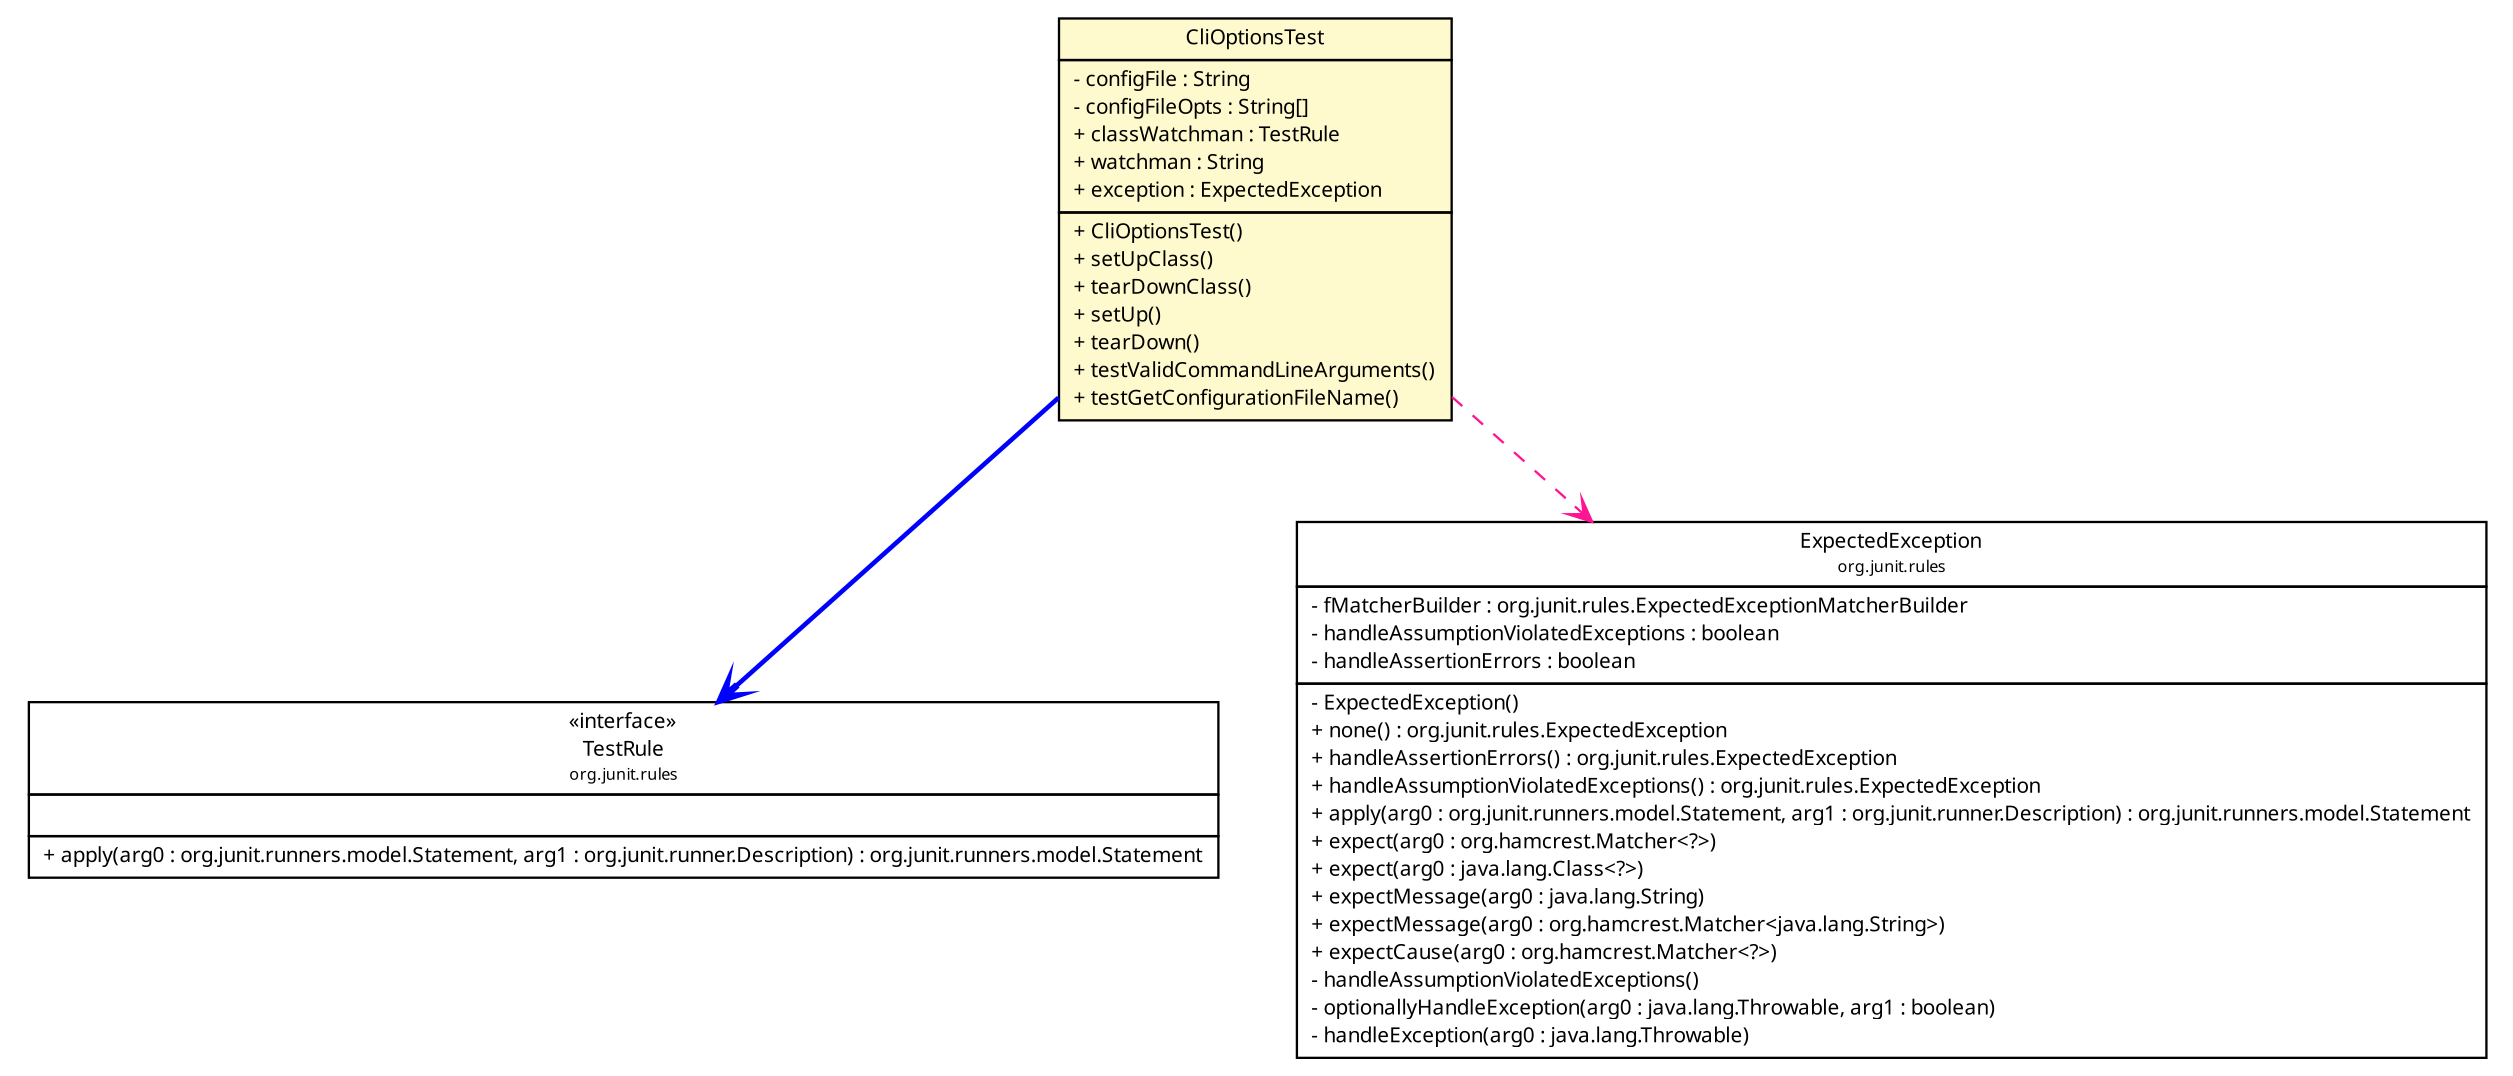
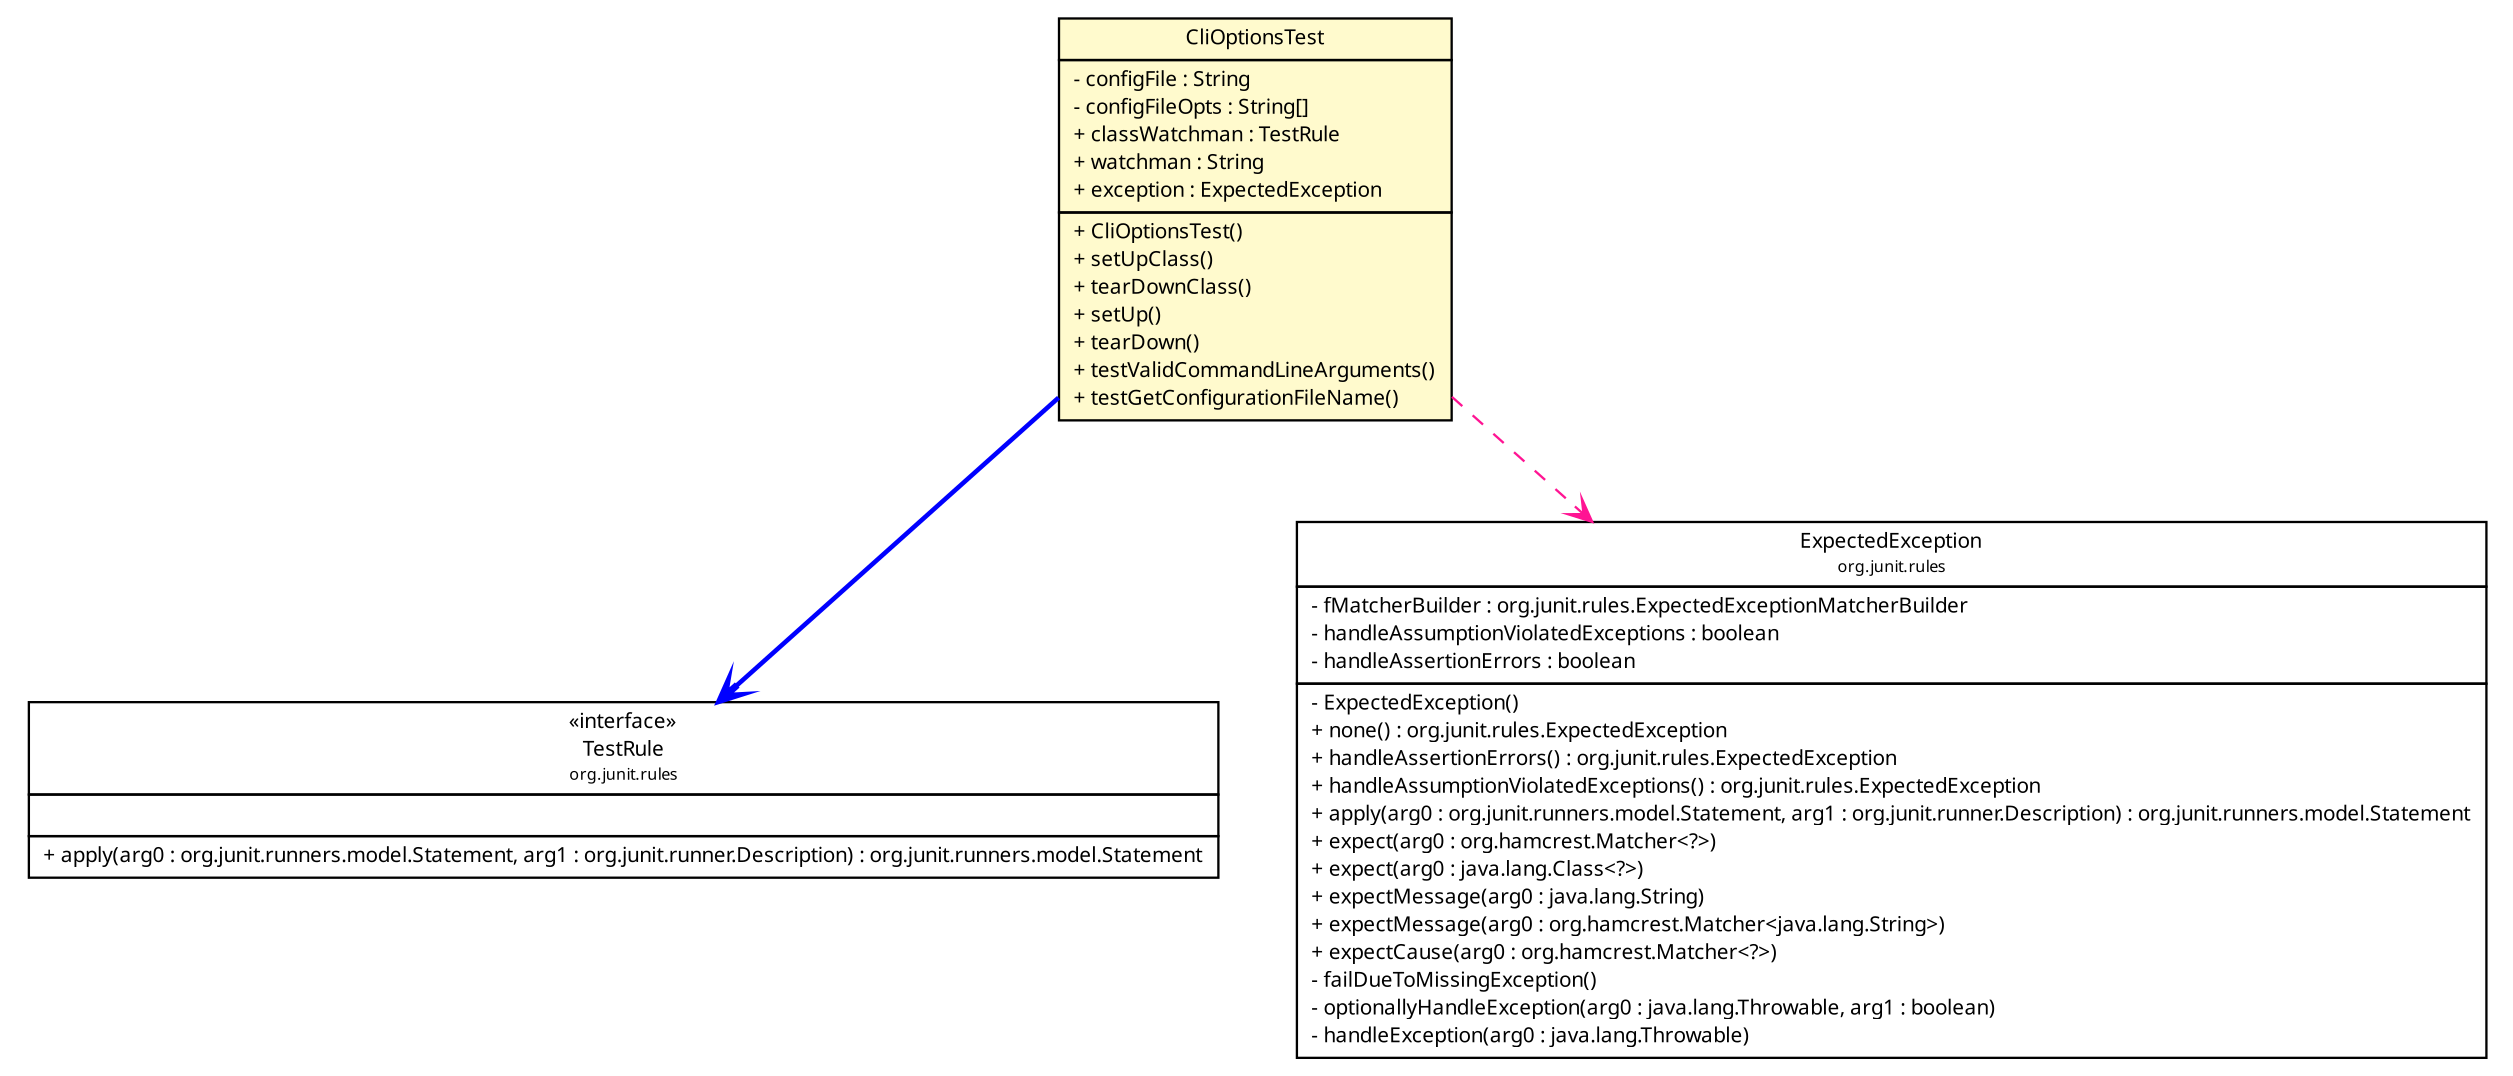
(1506, 980) -> (1455, 980)
